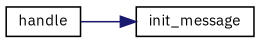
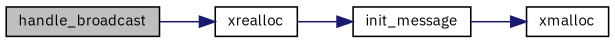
(43, 22) -> (256, 22)
none -> (83, 22)
none -> (568, 22)
